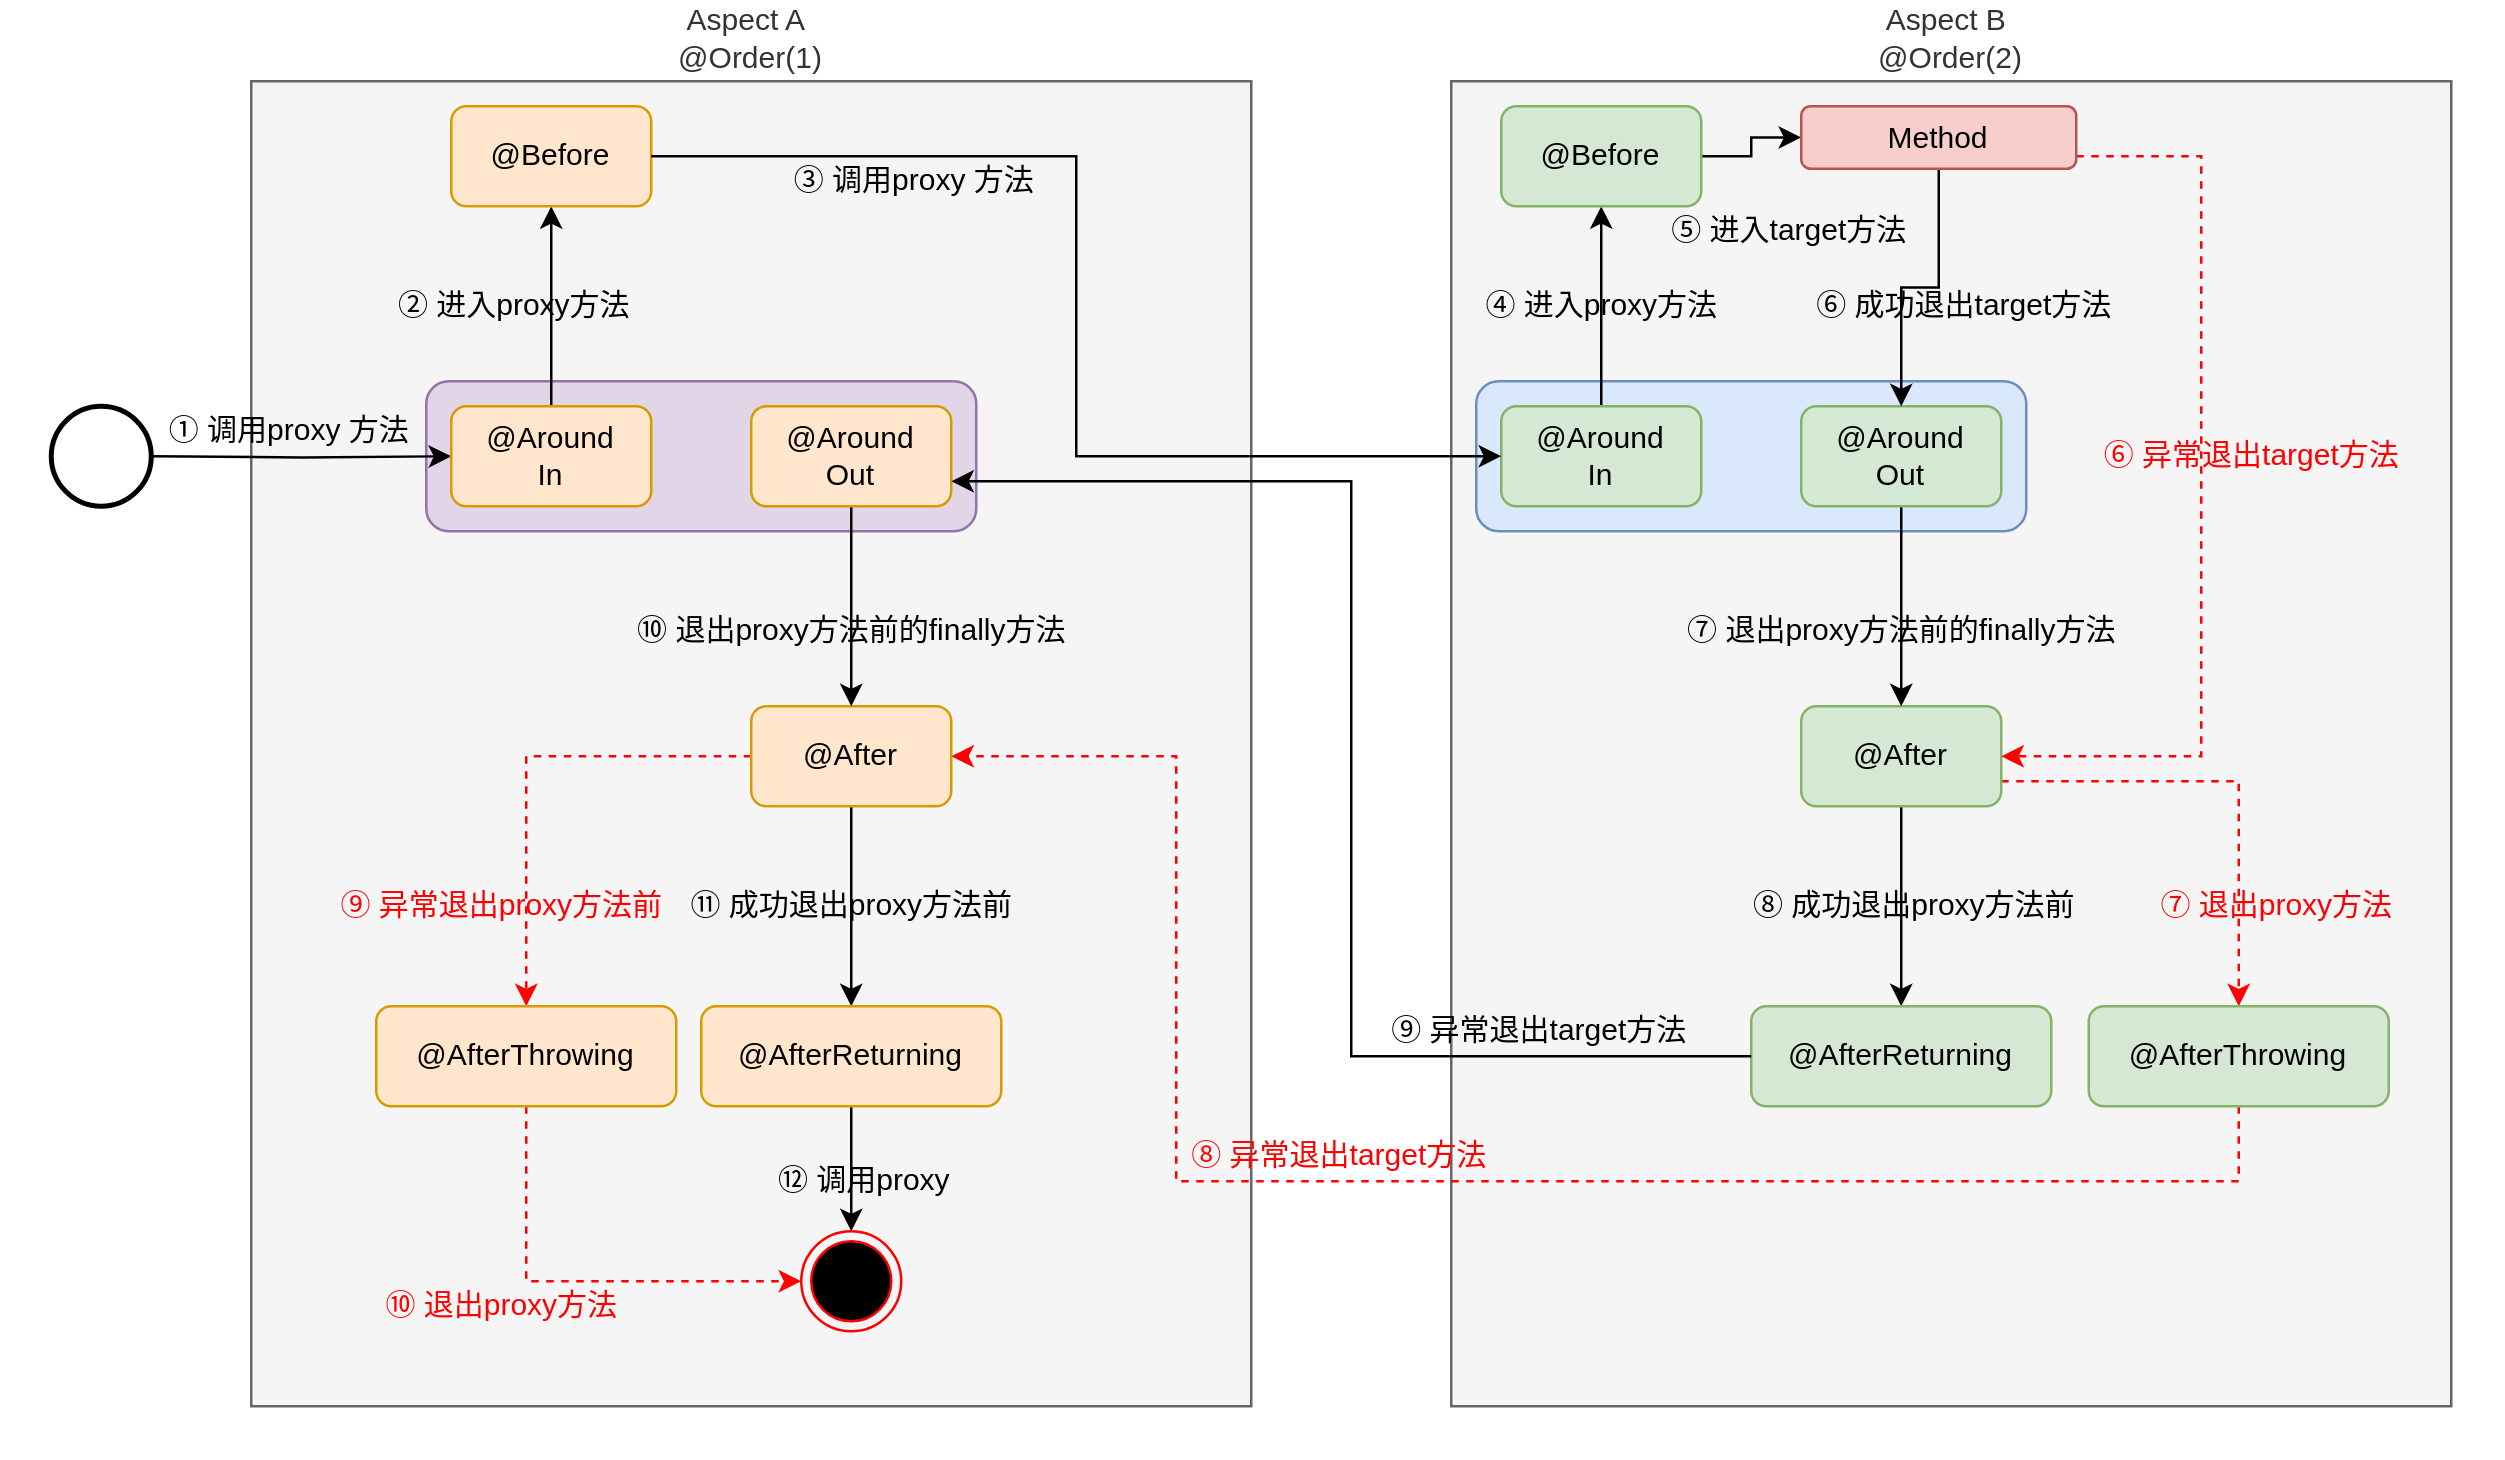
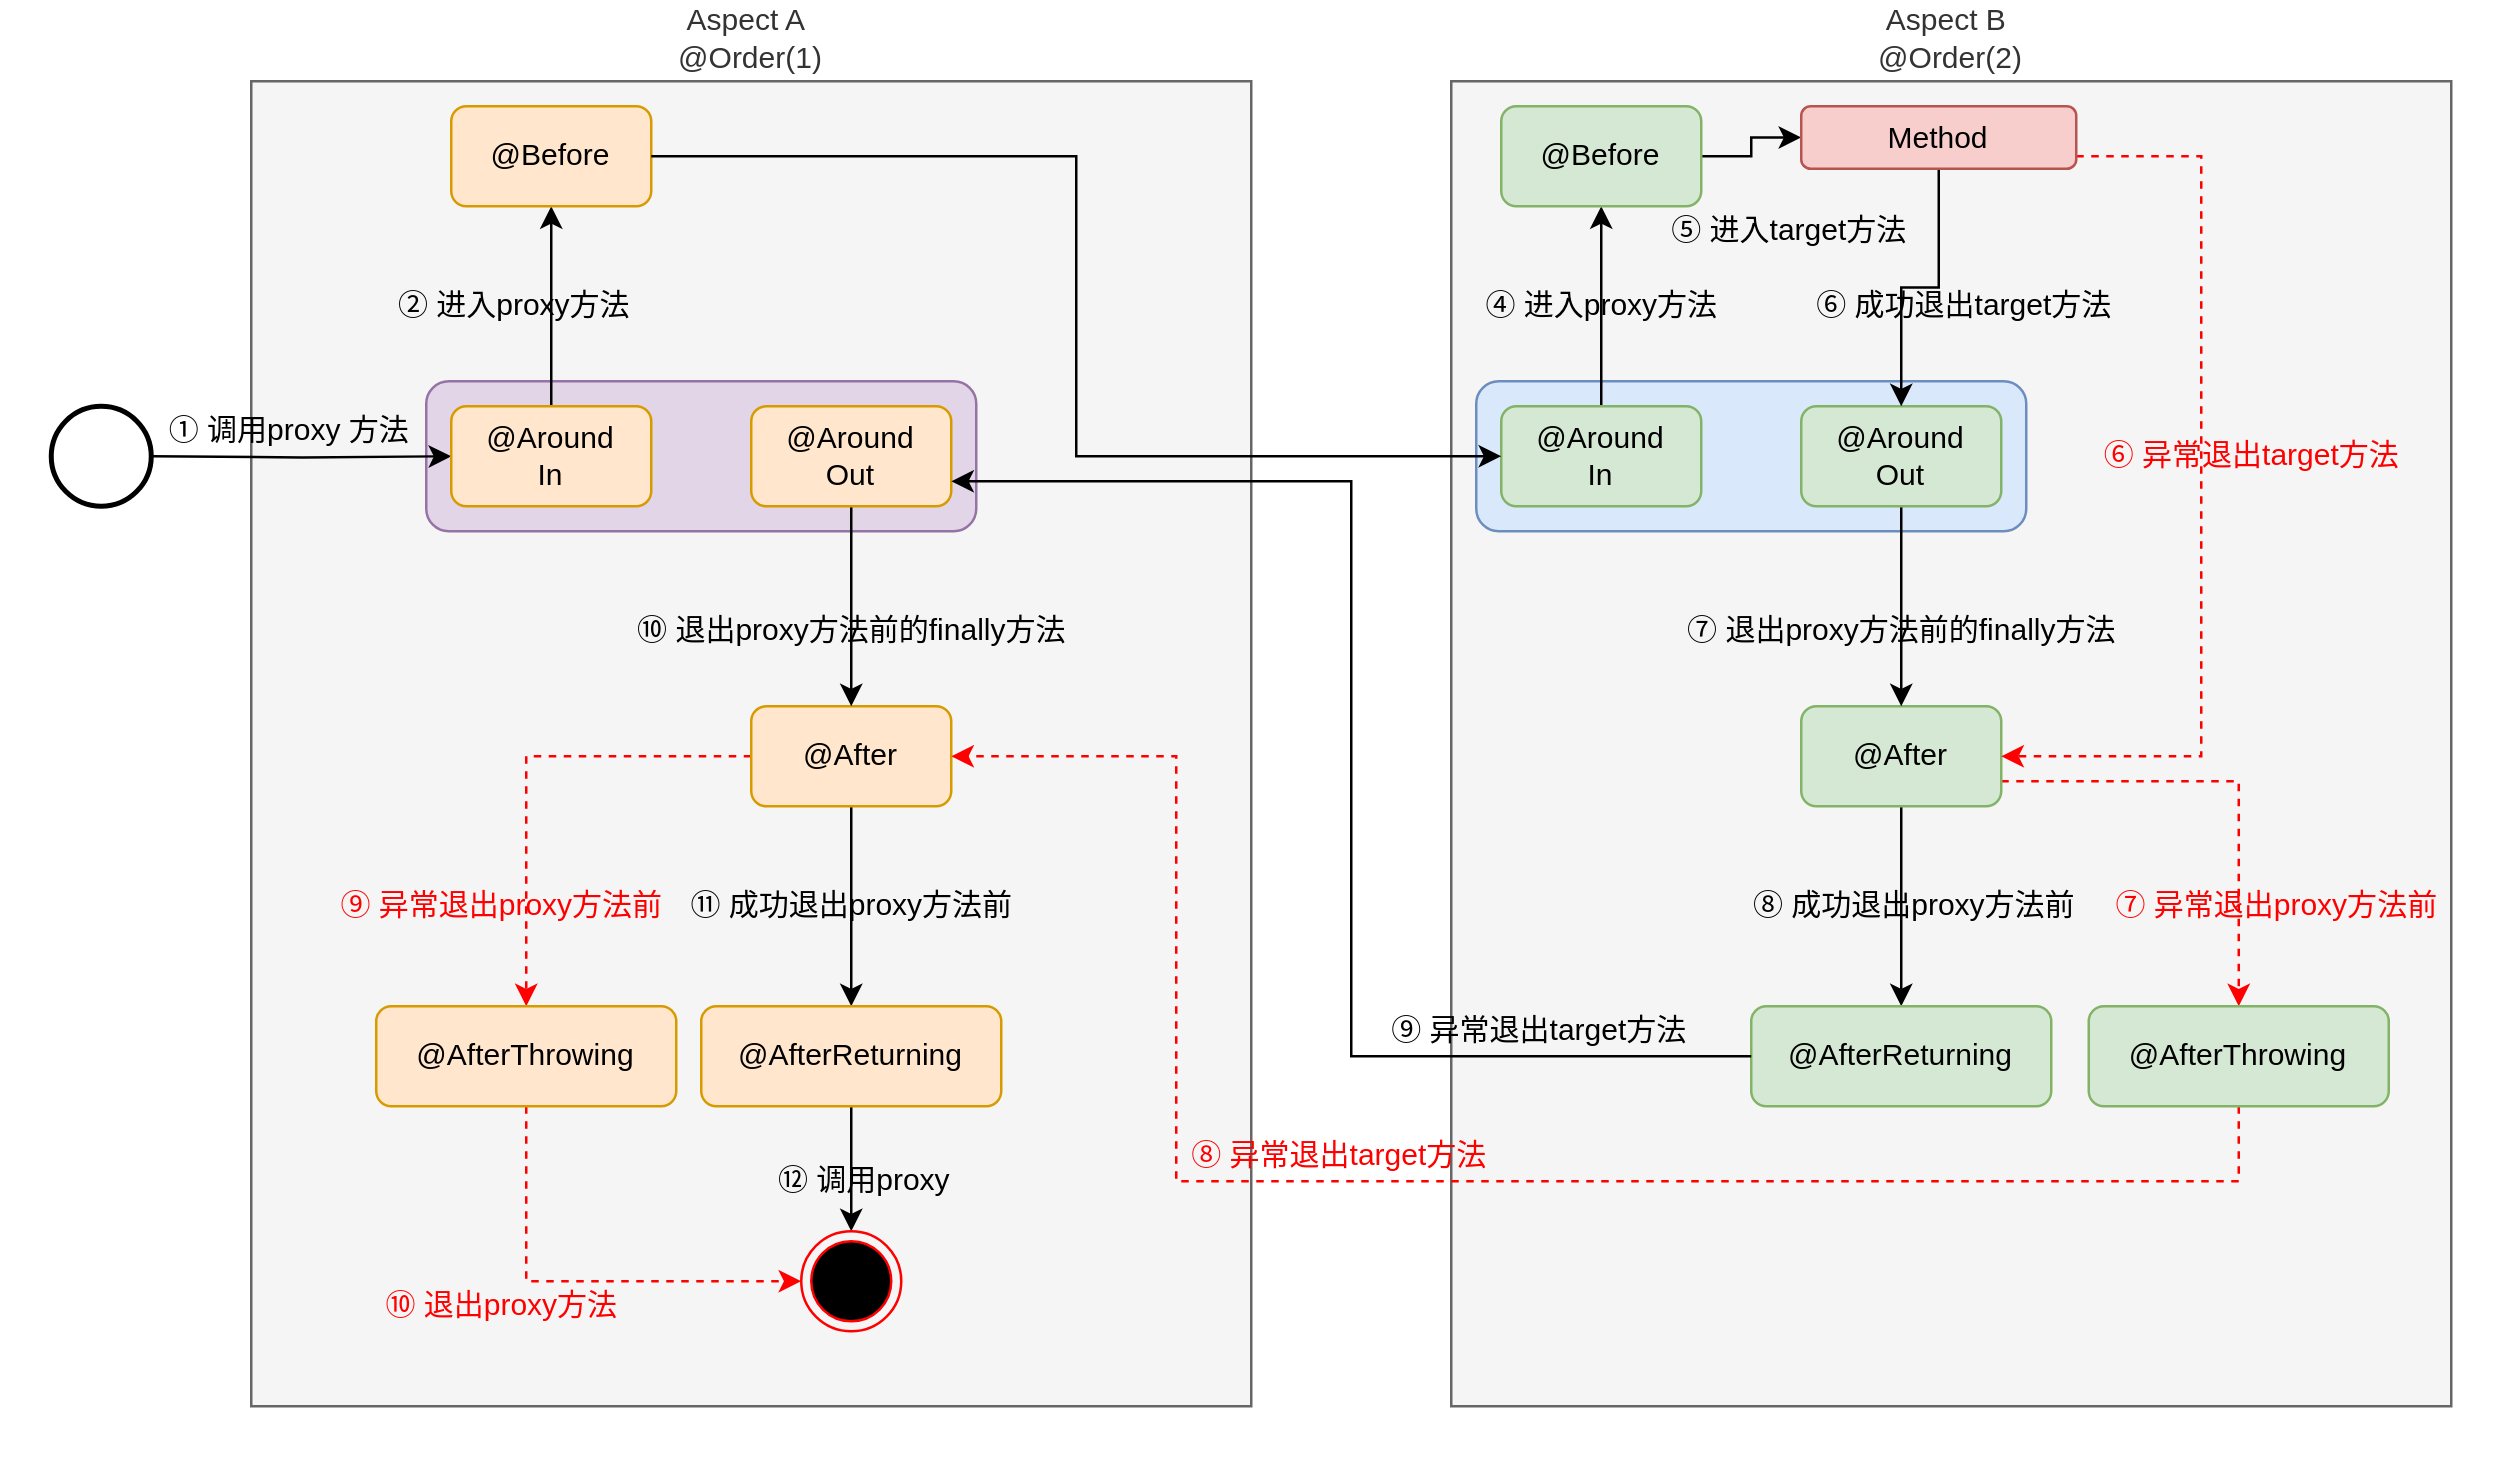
(914, 181) -> none
(2278, 906) -> (2278, 906)
